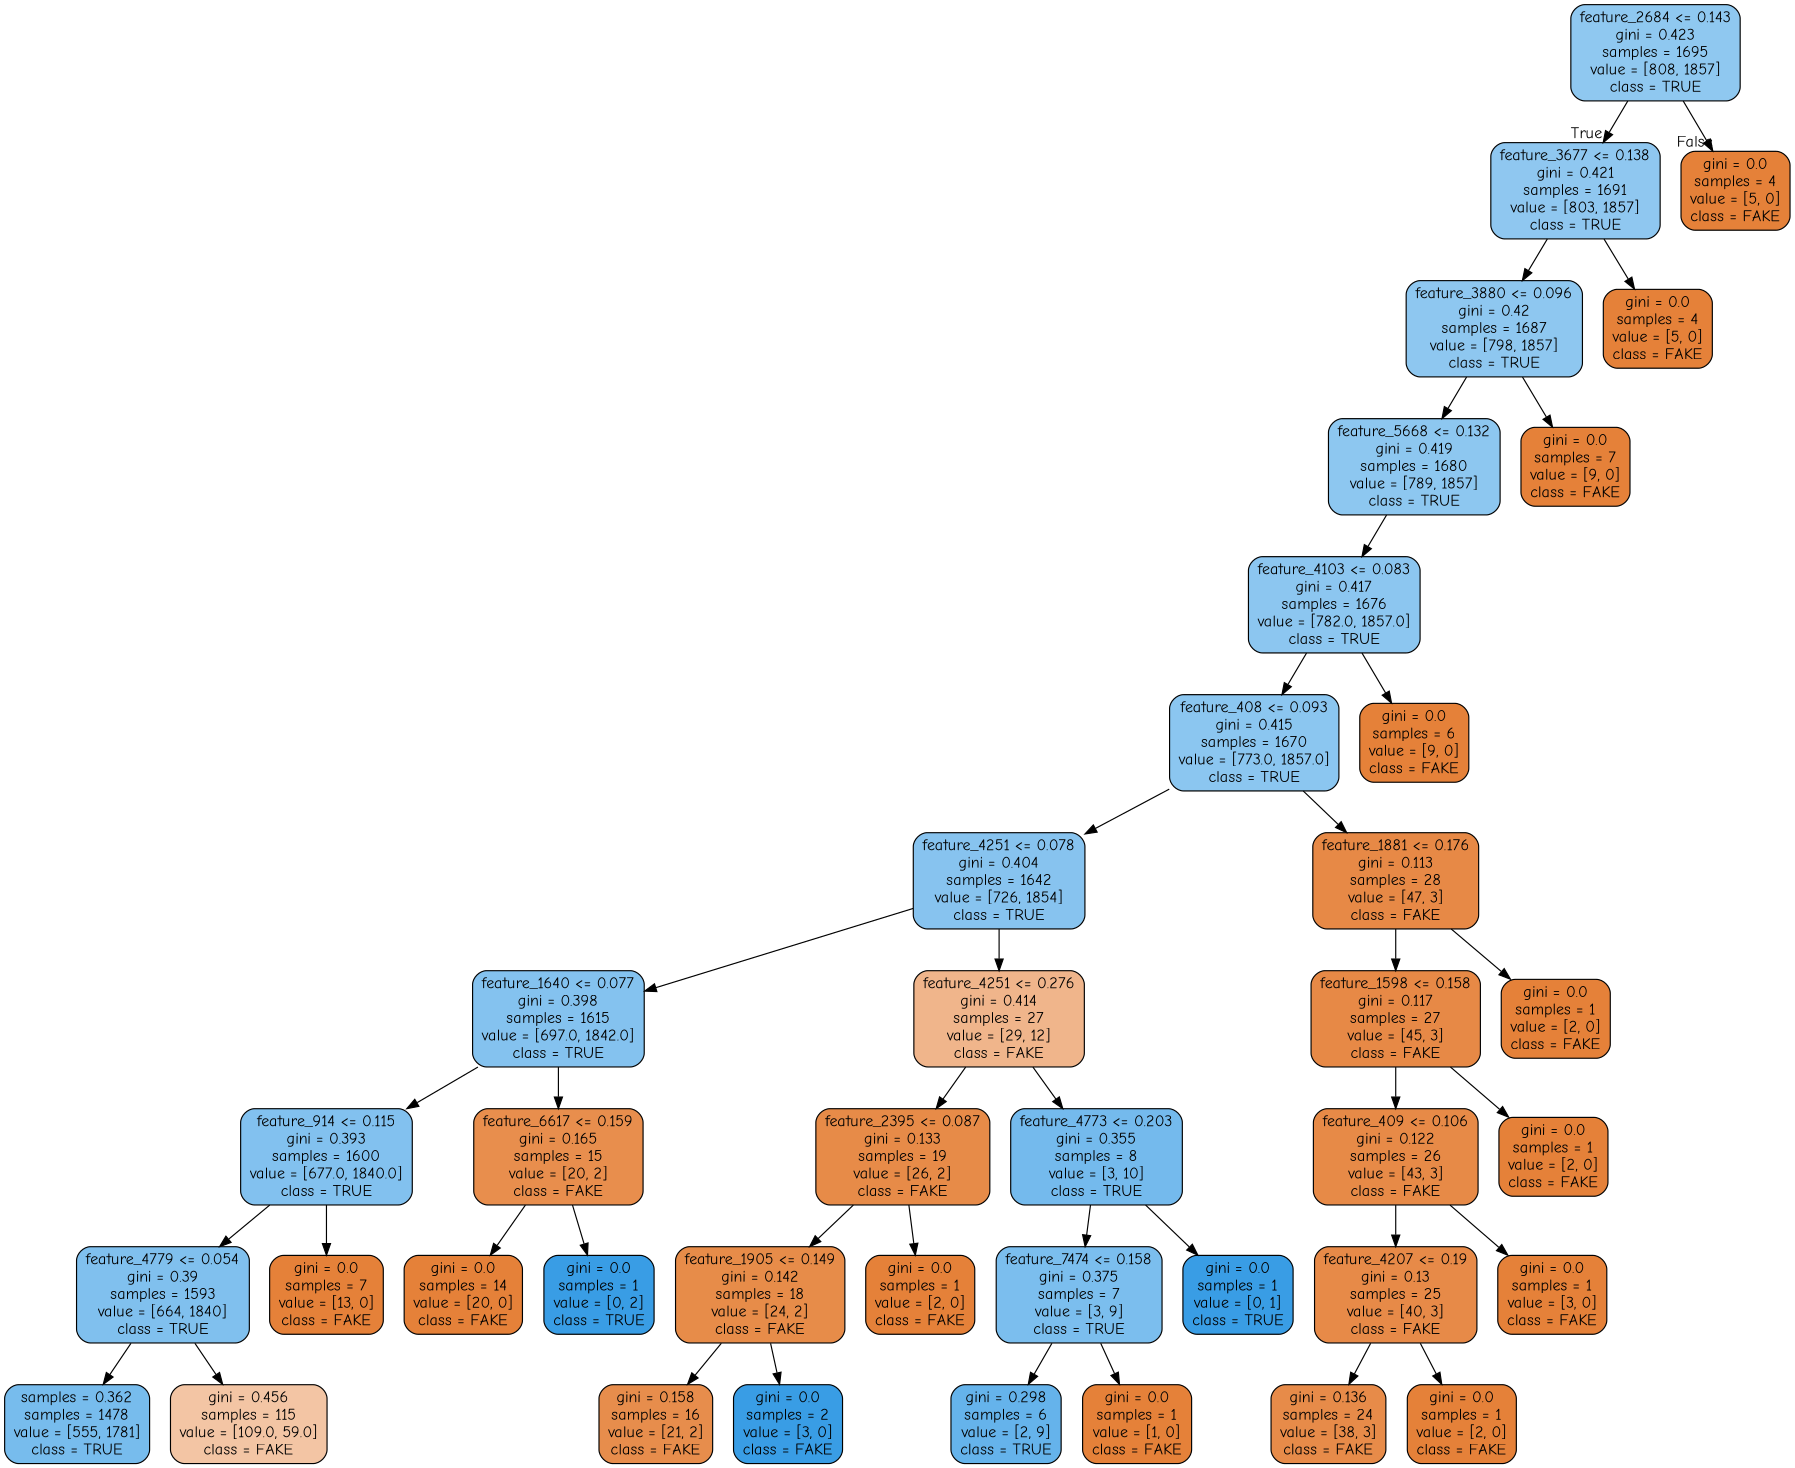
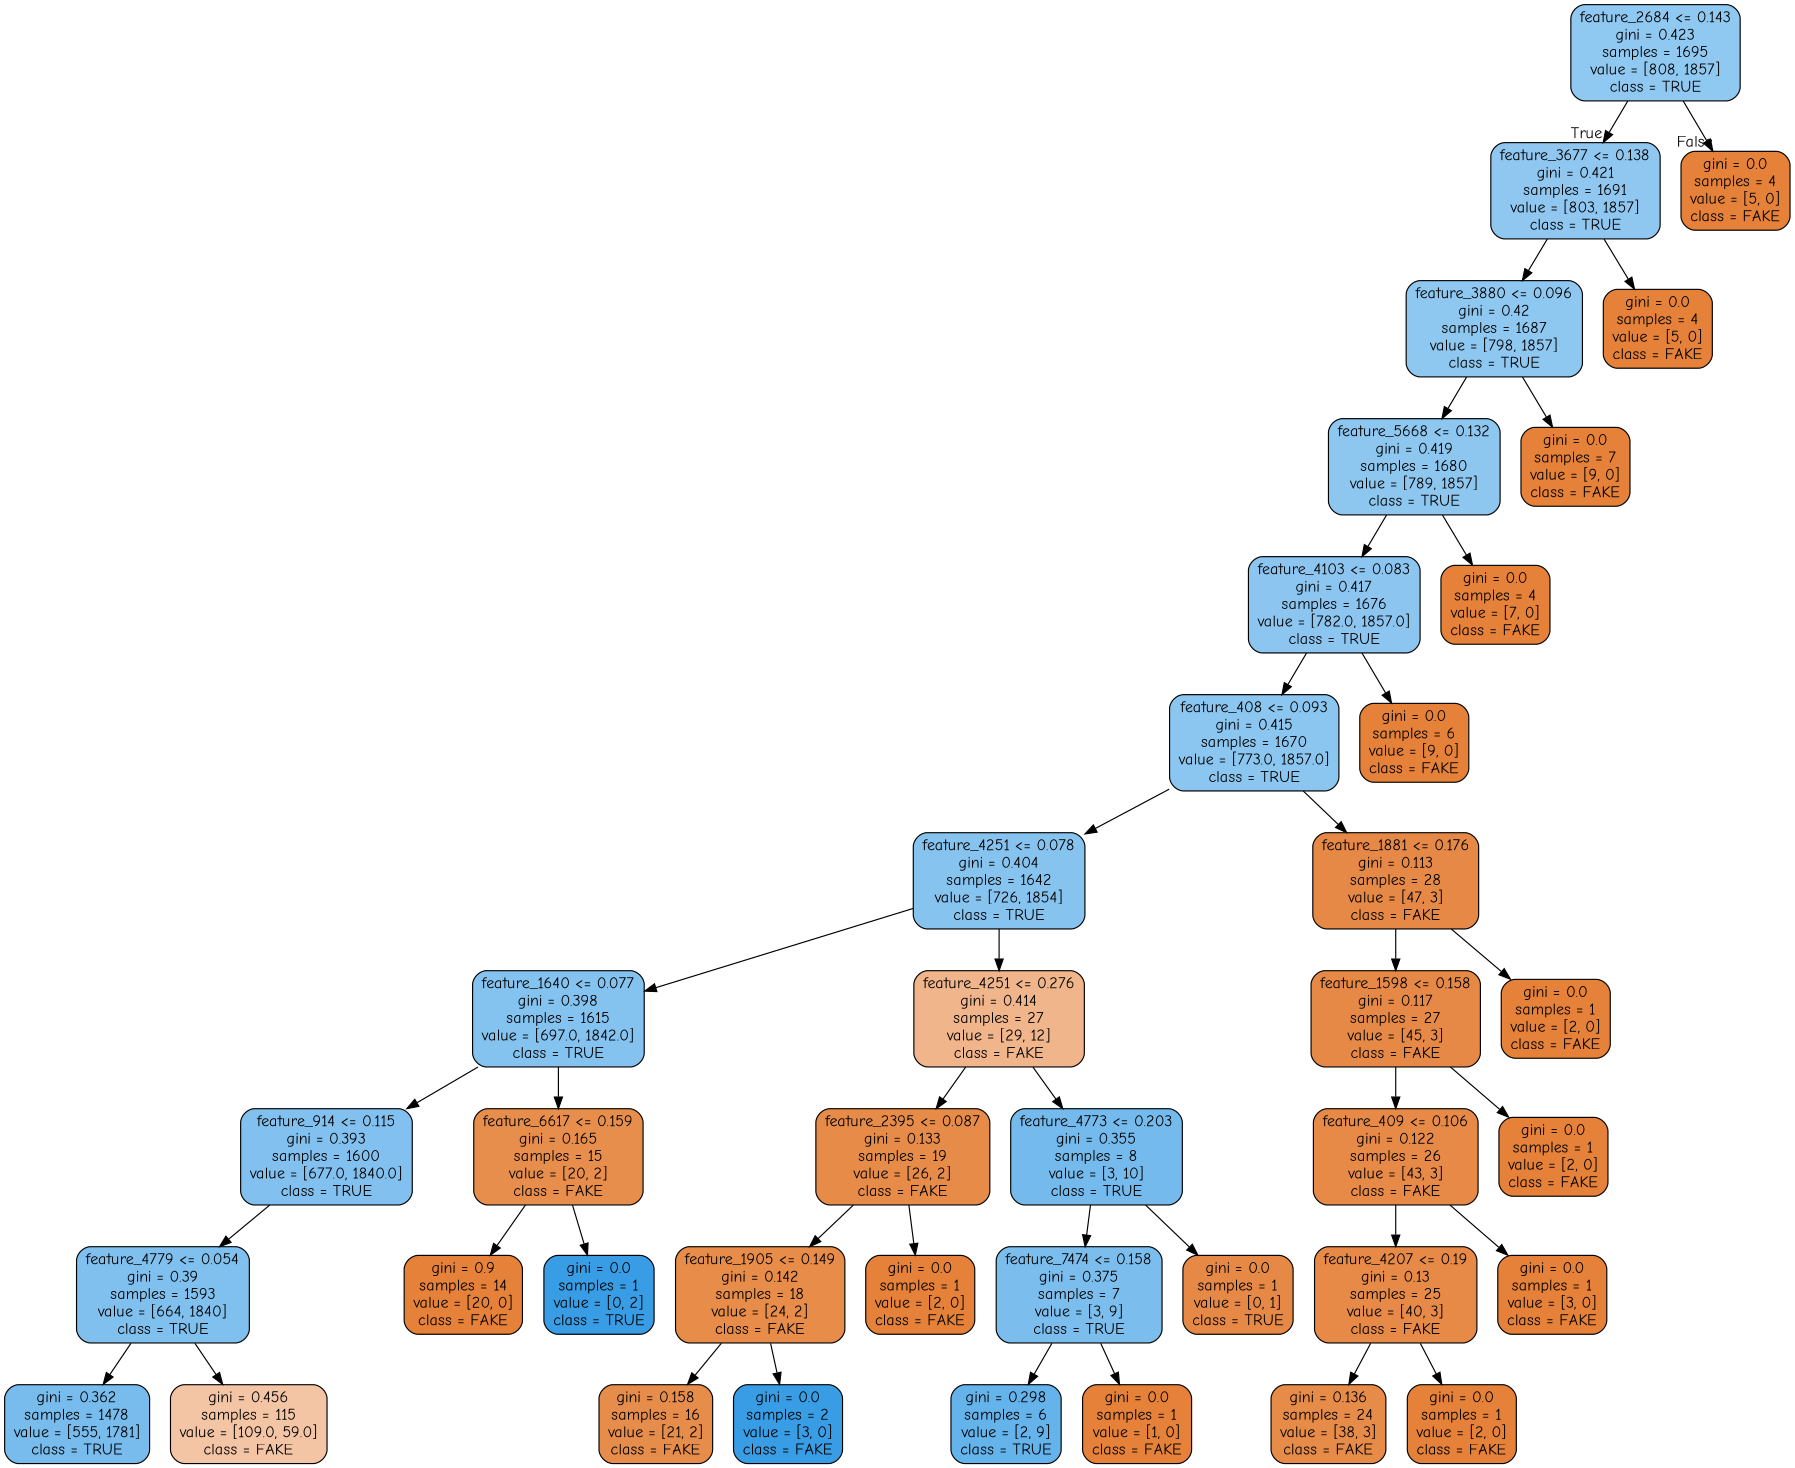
none -> (1495, 605)
(326, 1295) -> none
(463, 1295) -> (463, 1295)
(1238, 1295) -> (1238, 1295)
(77, 1424) -> (77, 1424)
